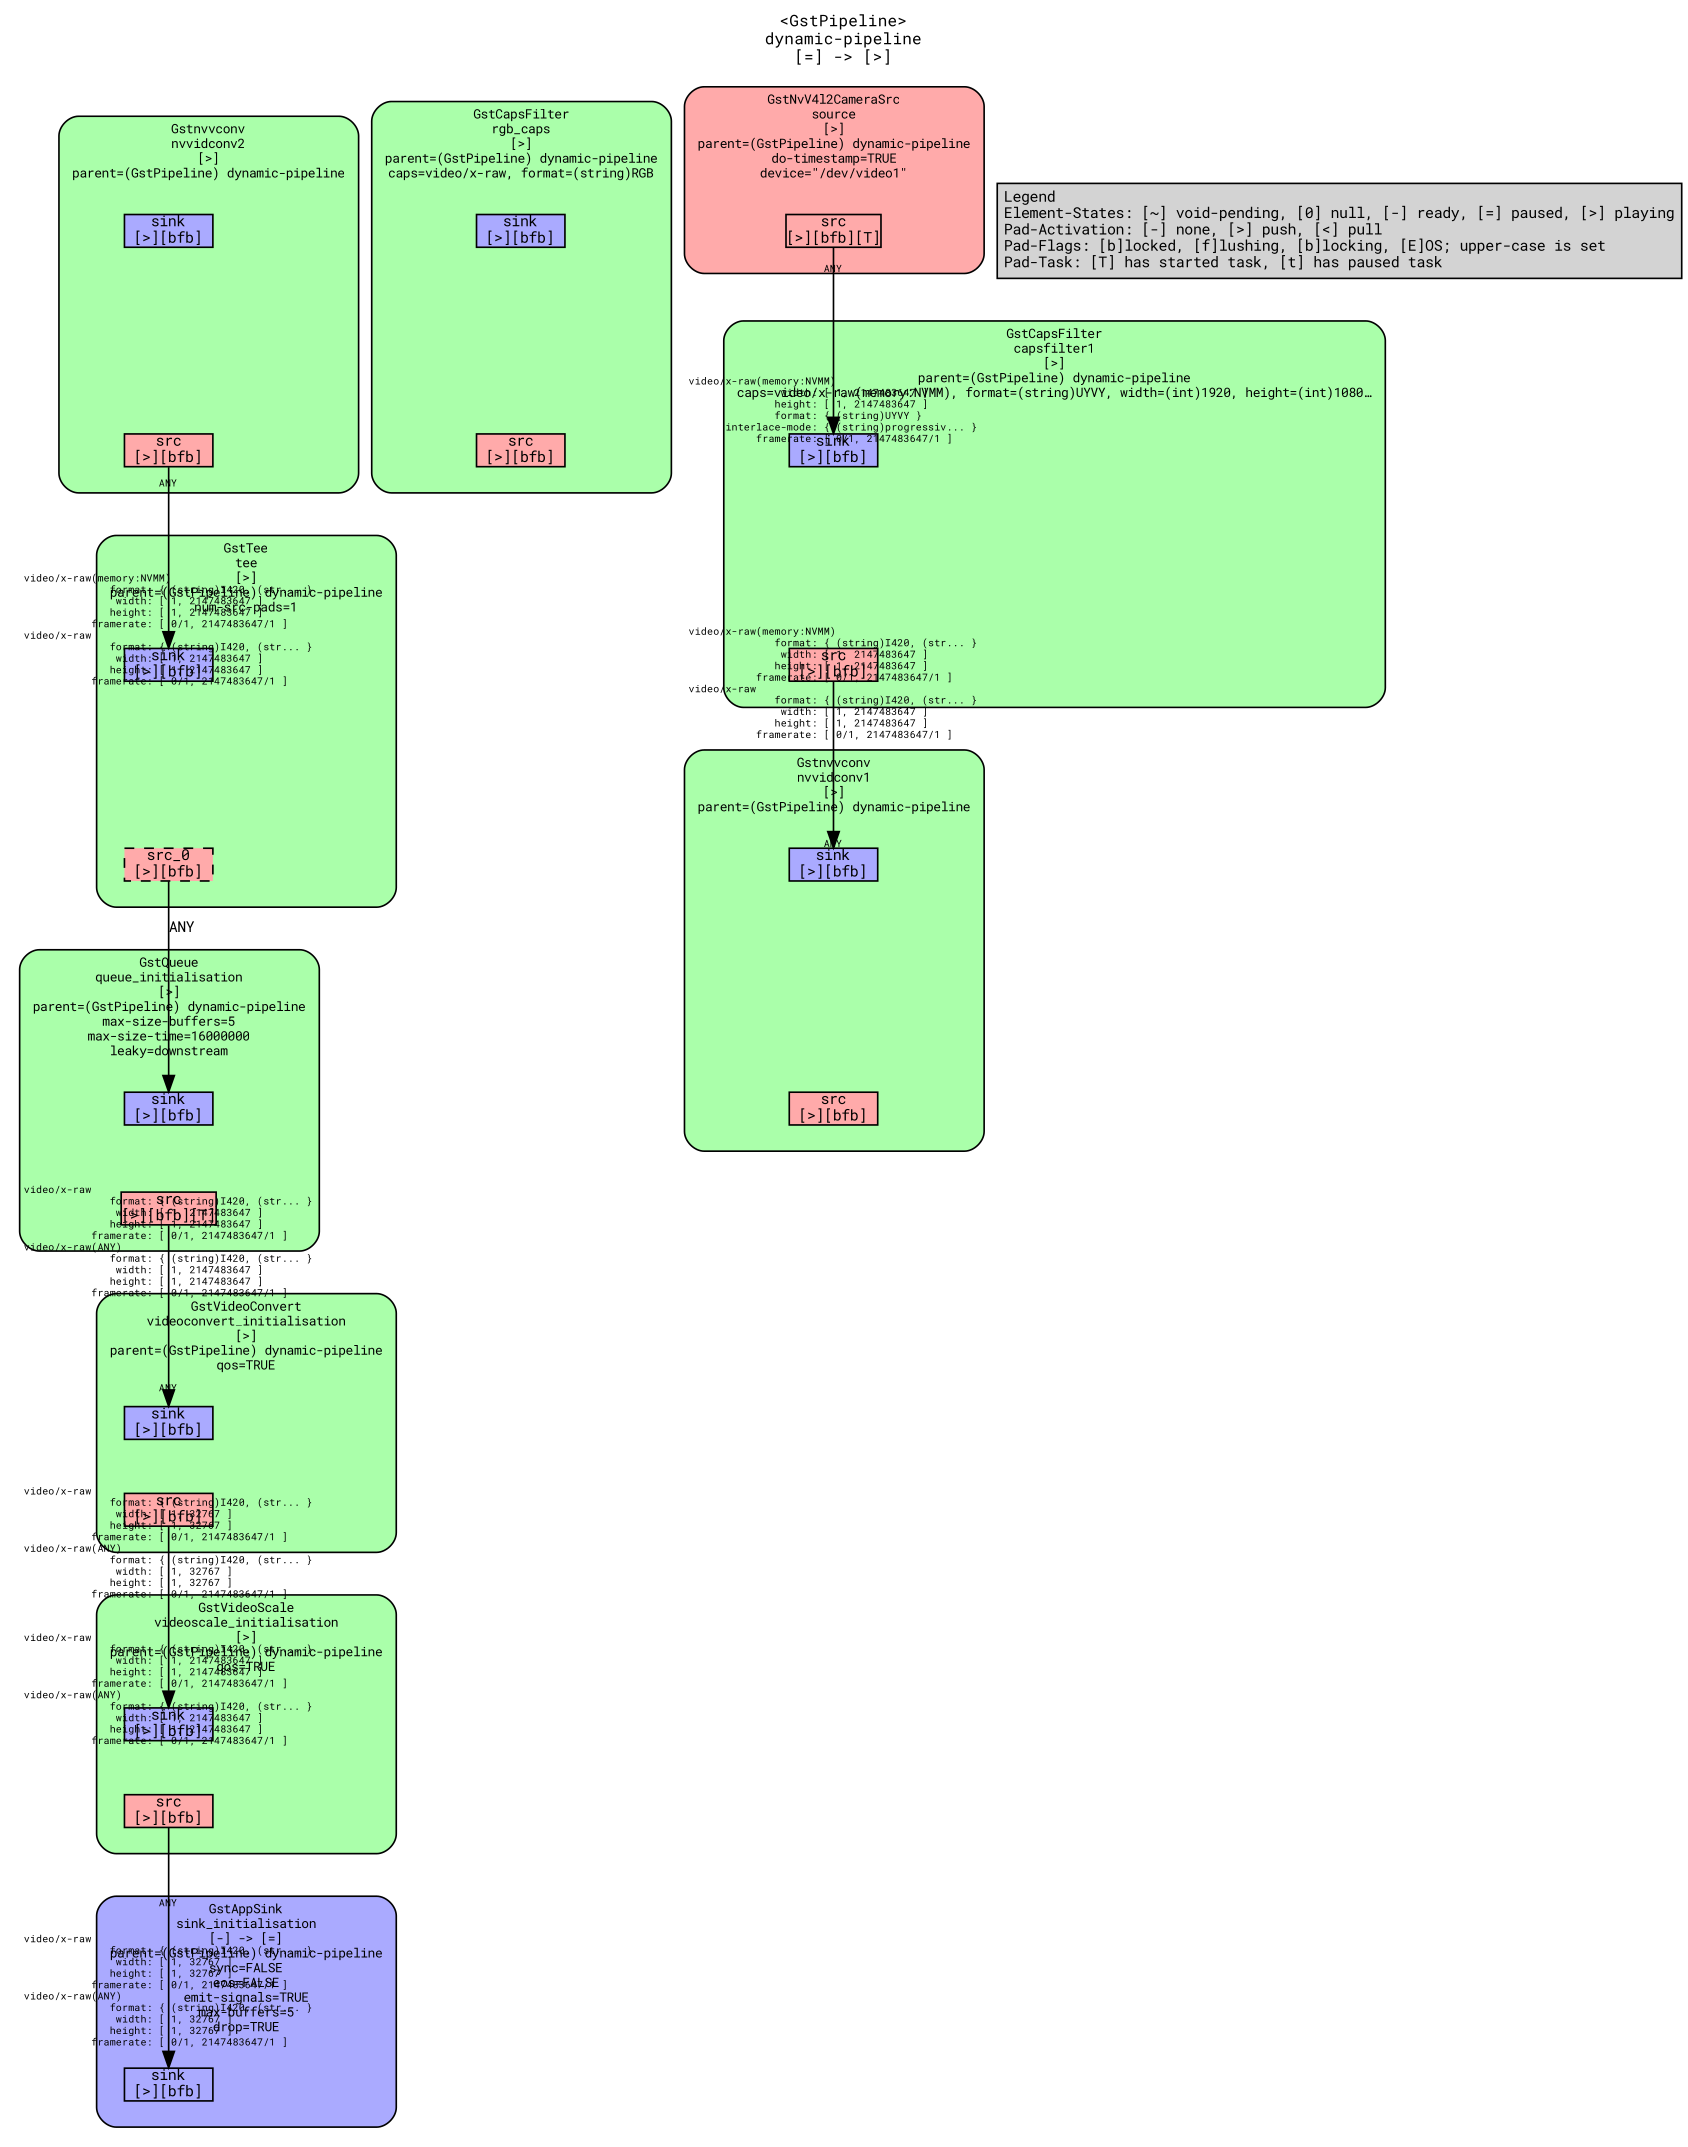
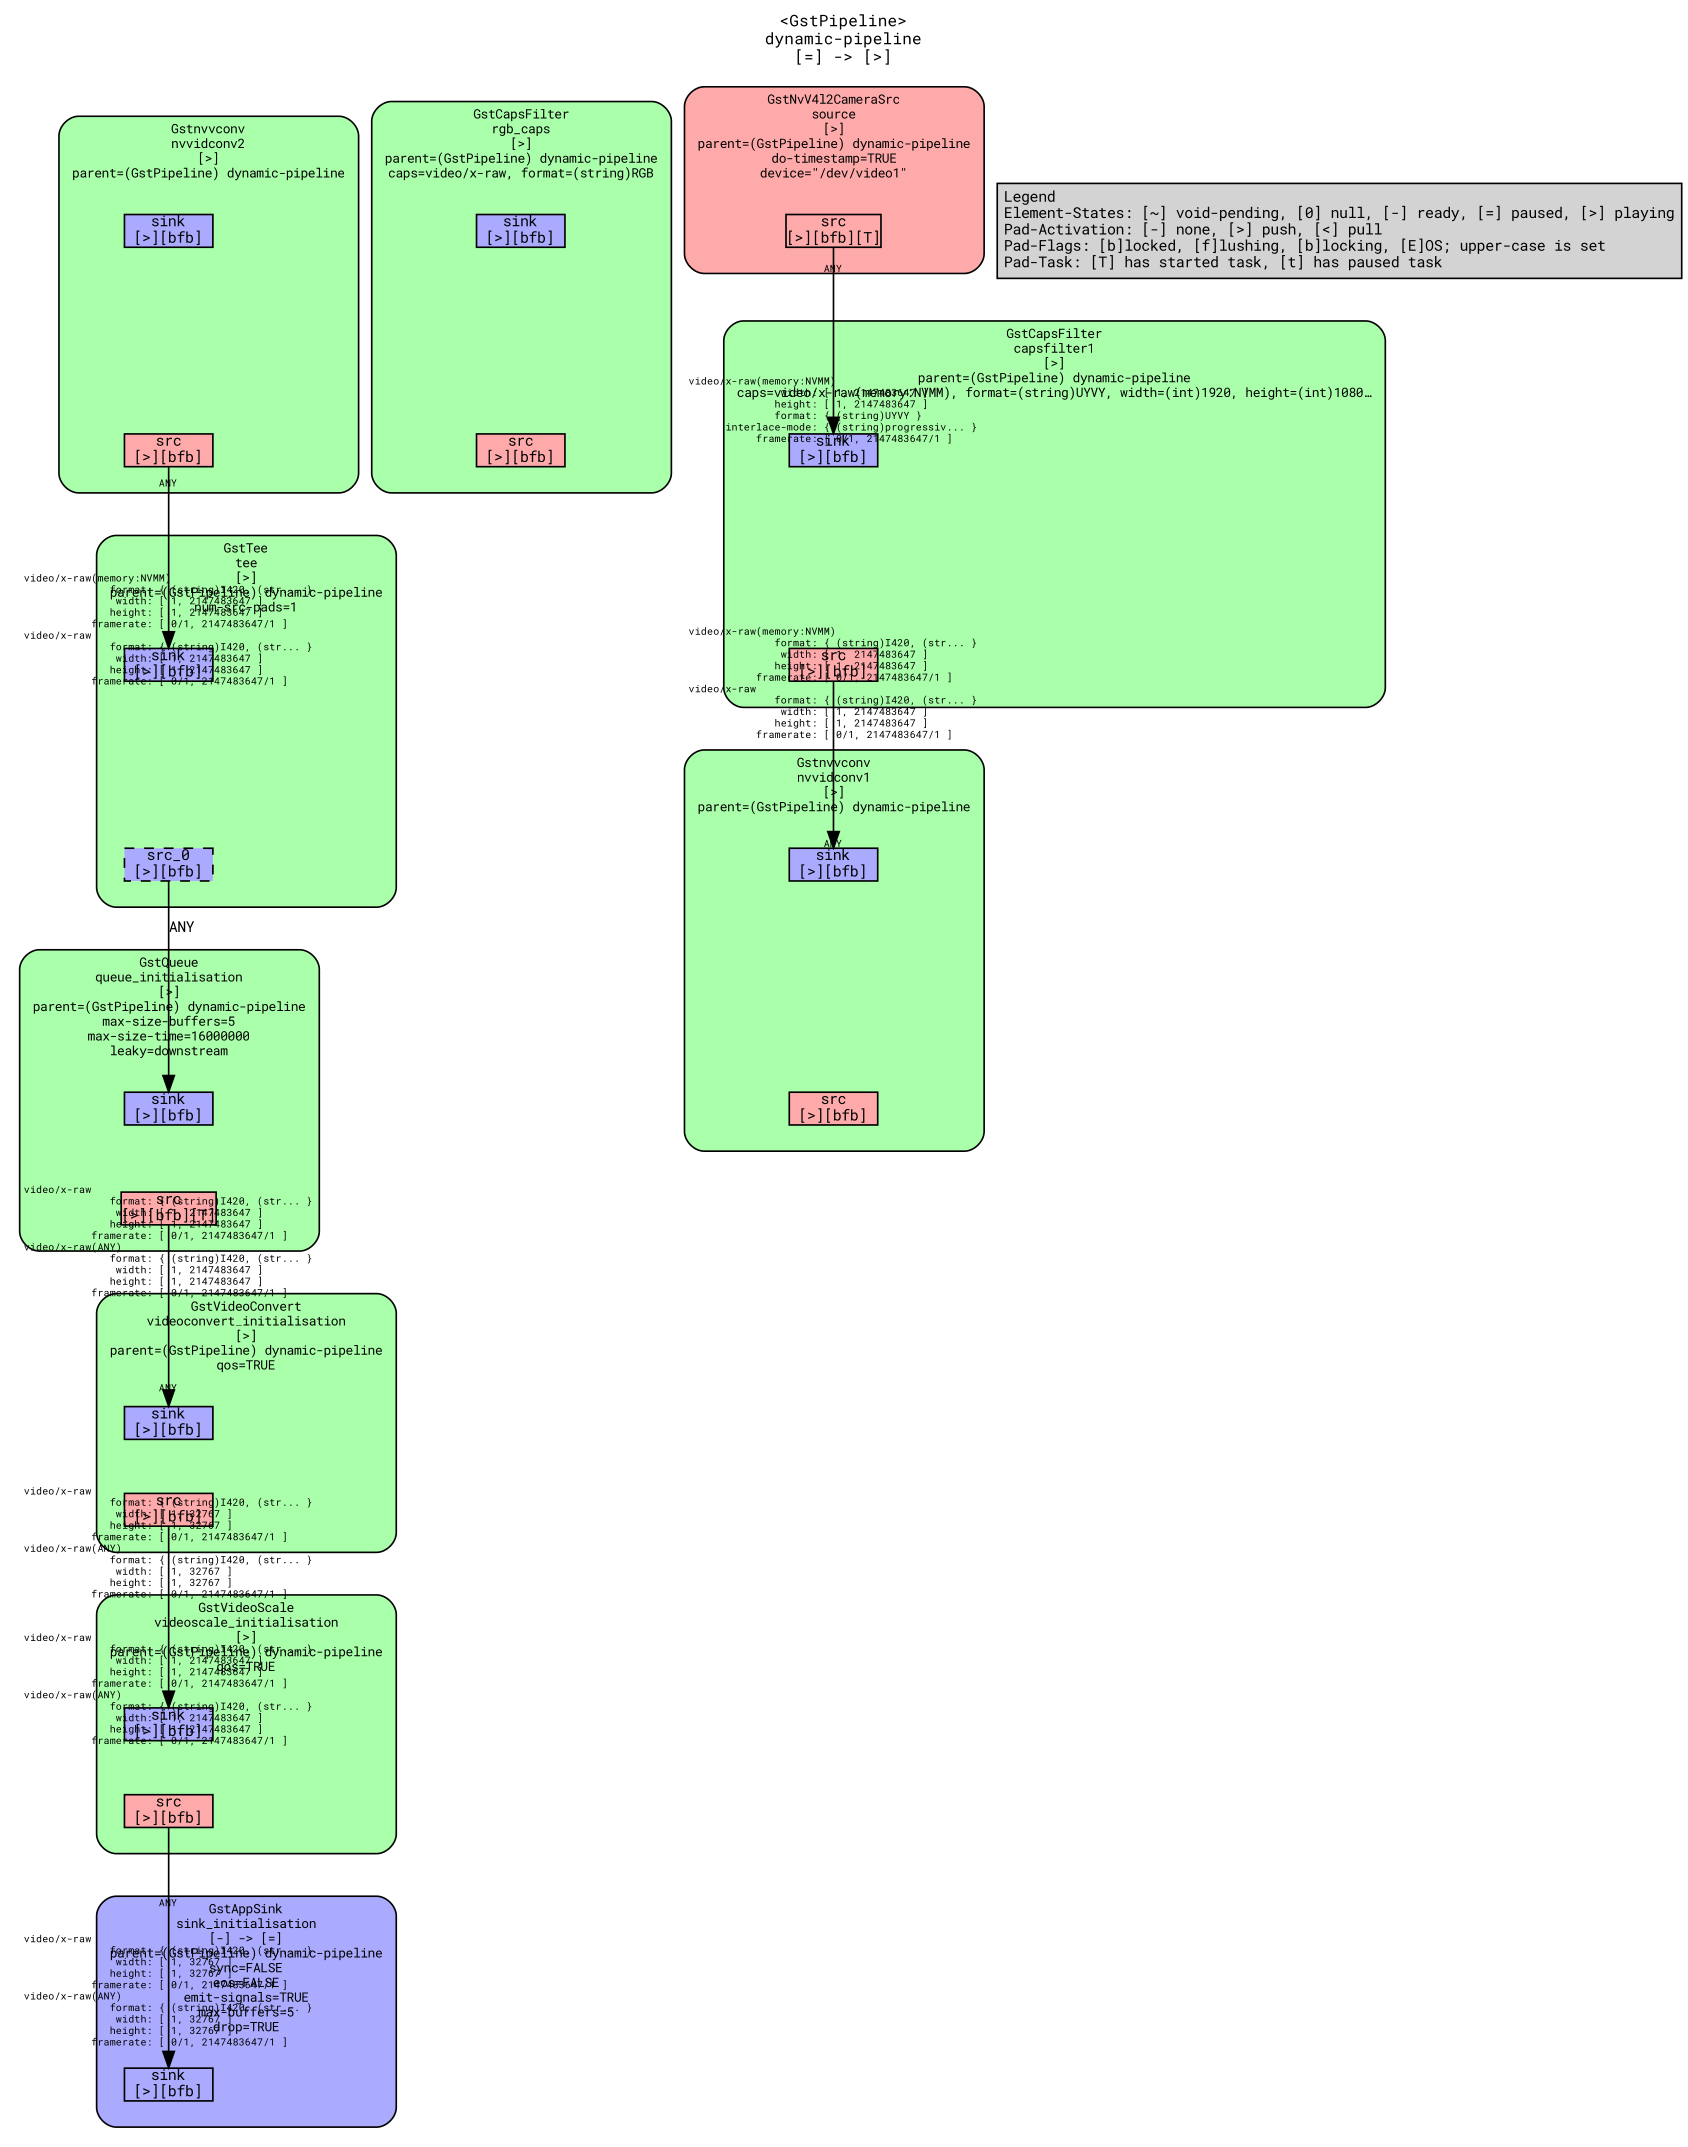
(169, 865) -> (169, 865)
